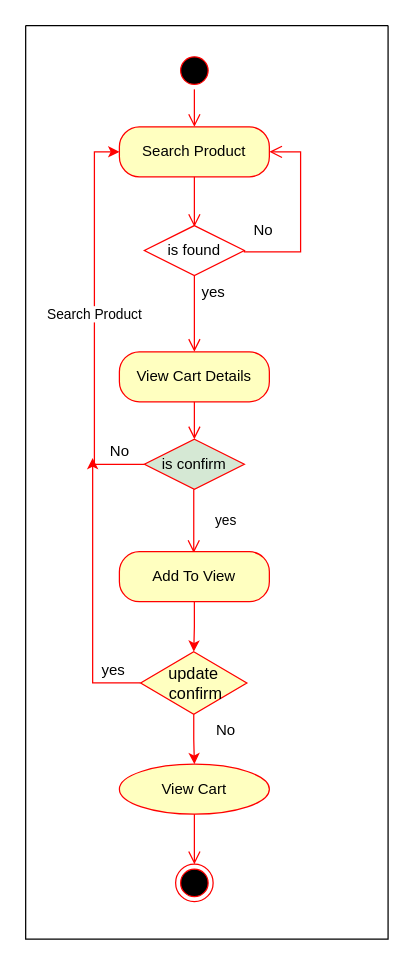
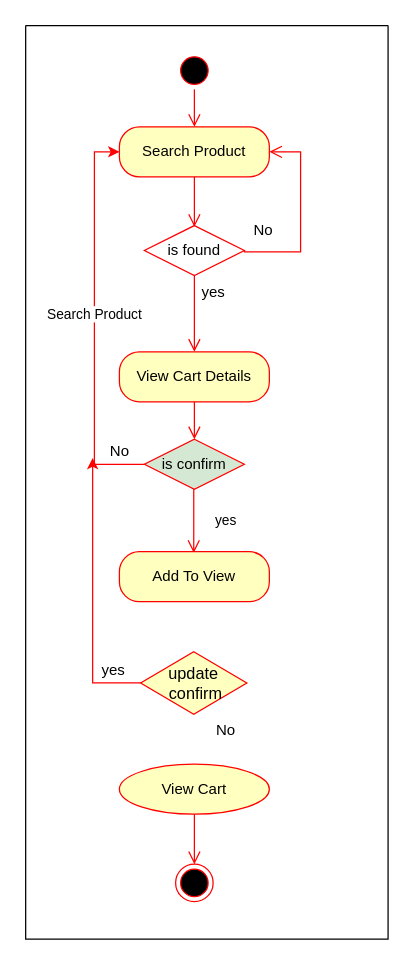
(194, 623) -> none
(194, 735) -> none
